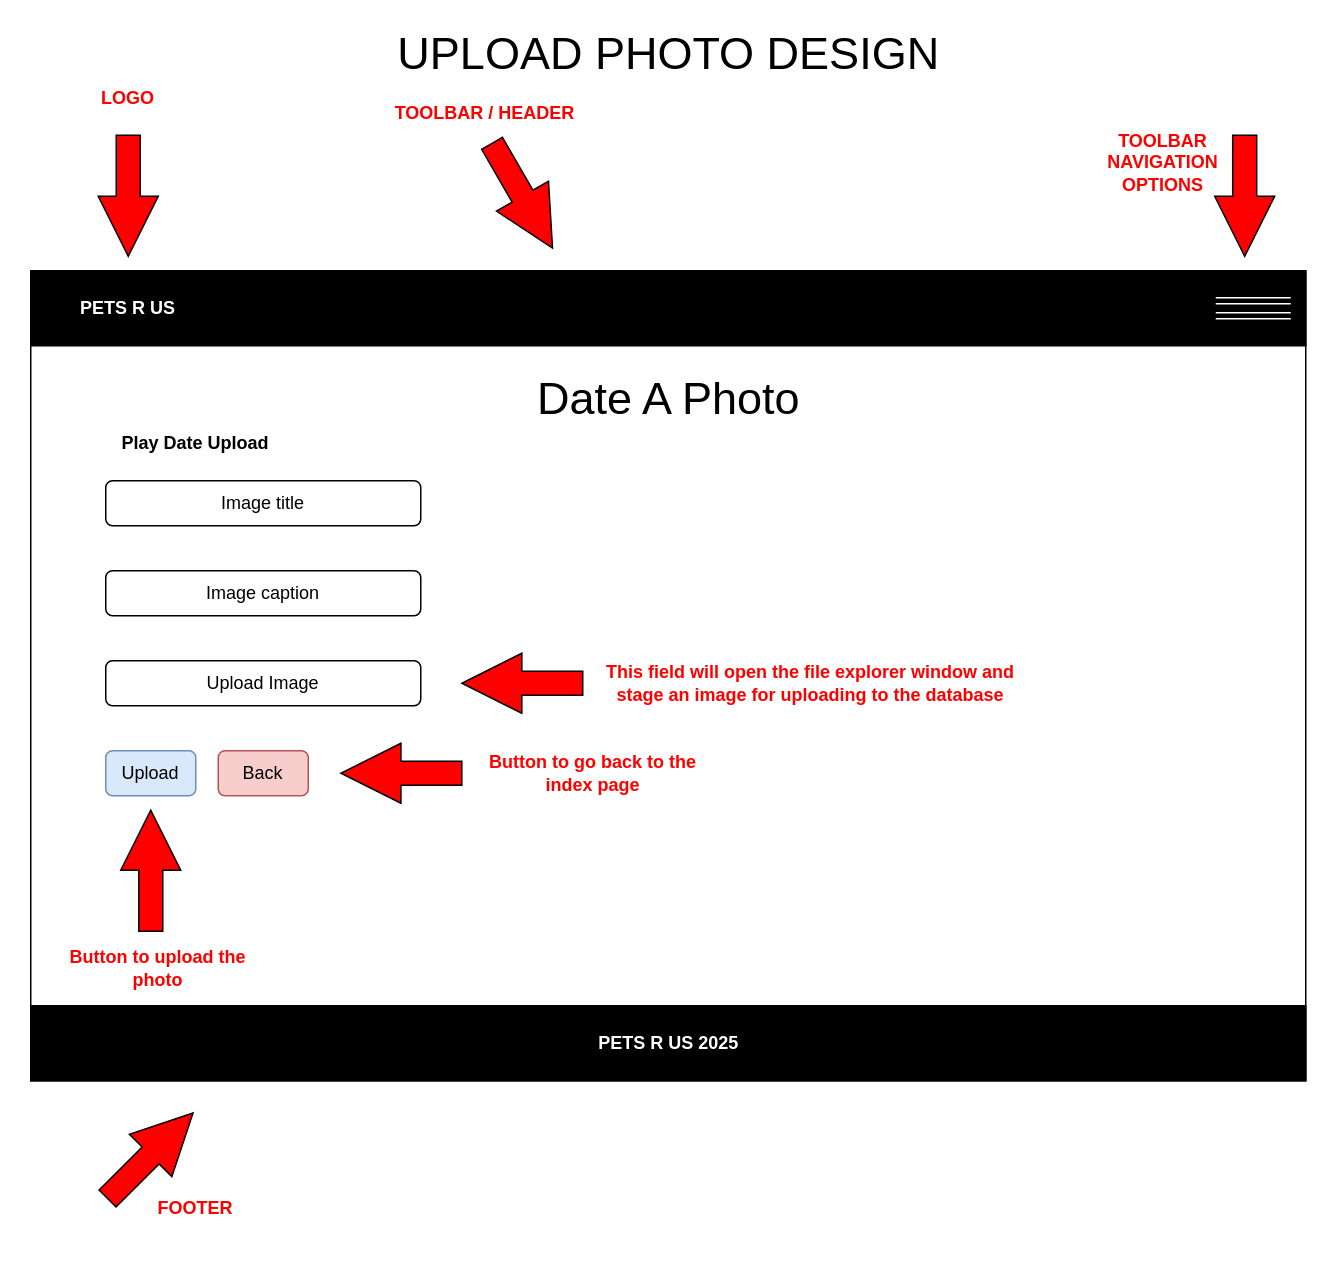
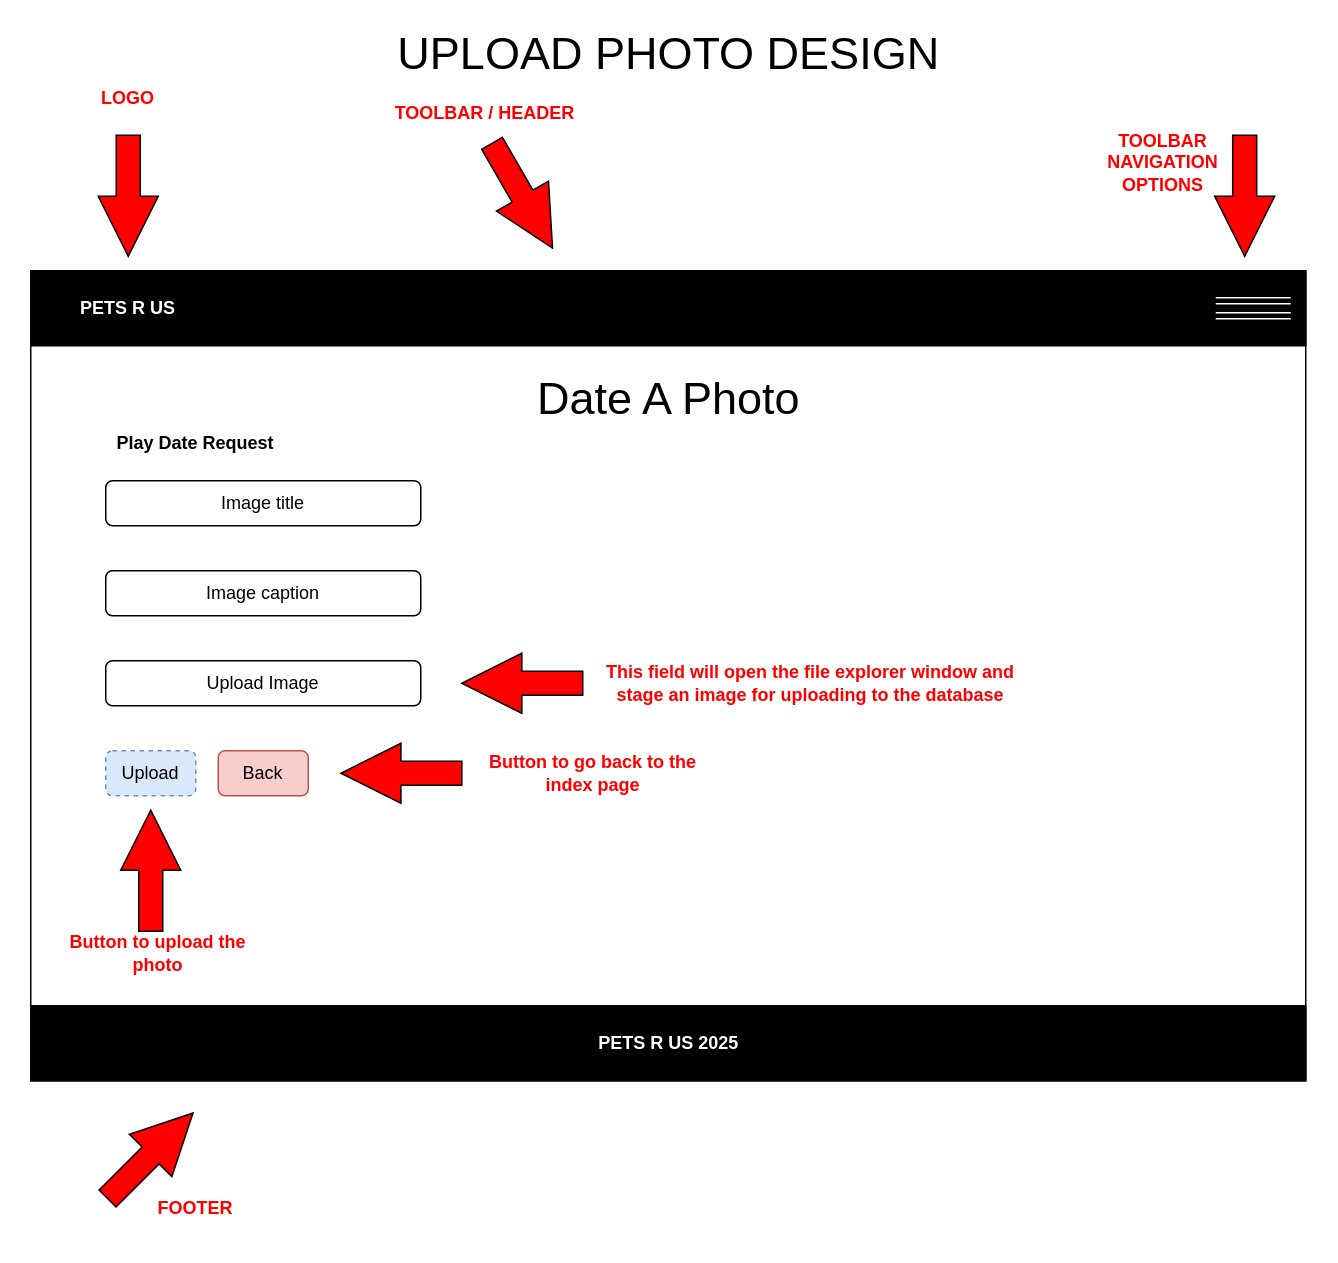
(196, 443) -> (196, 443)
(151, 773) -> (151, 773)
(158, 968) -> (158, 953)
